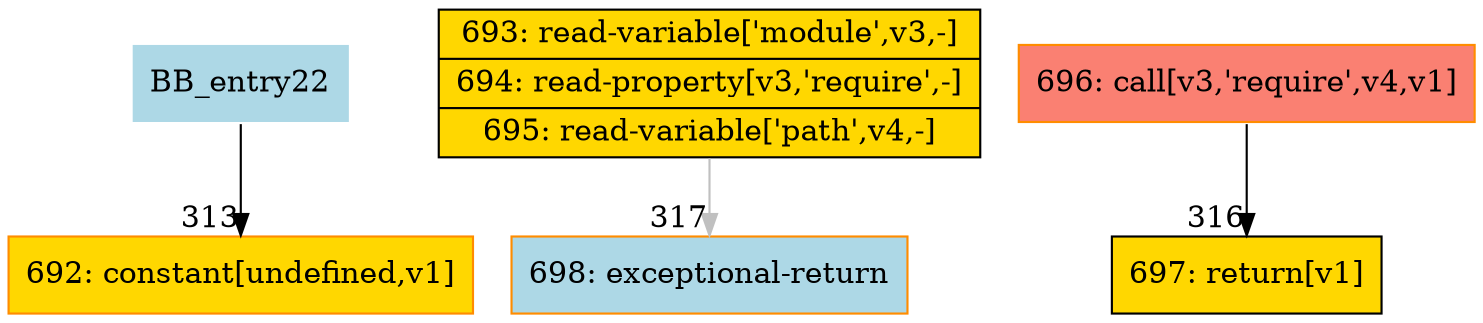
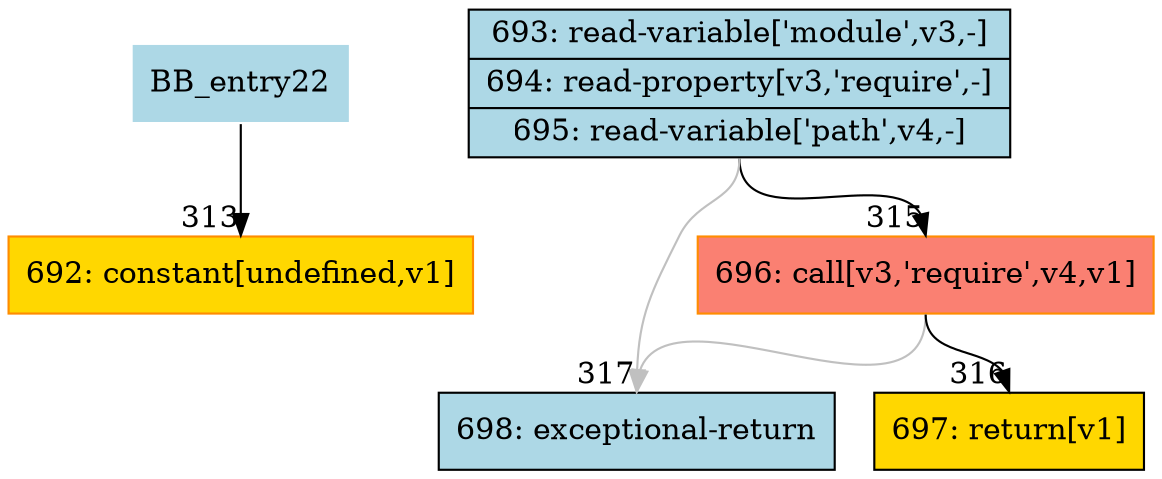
(710, 83) -> (739, 83)
none -> (822, 198)
(710, 275) -> (637, 431)
none -> (792, 355)
